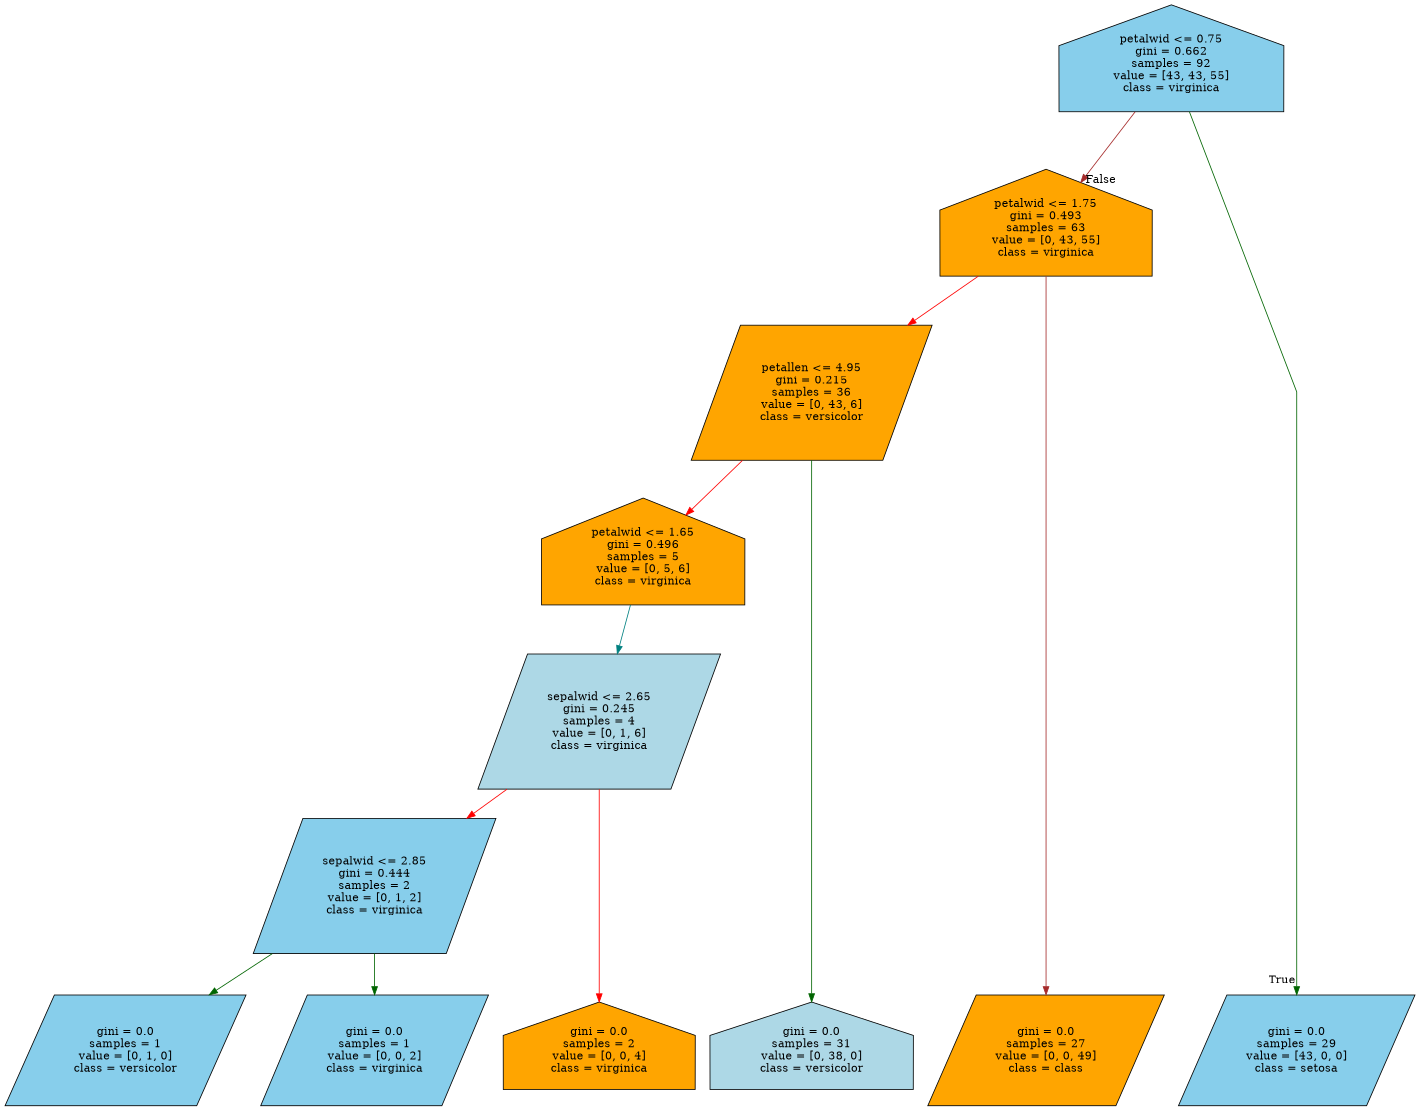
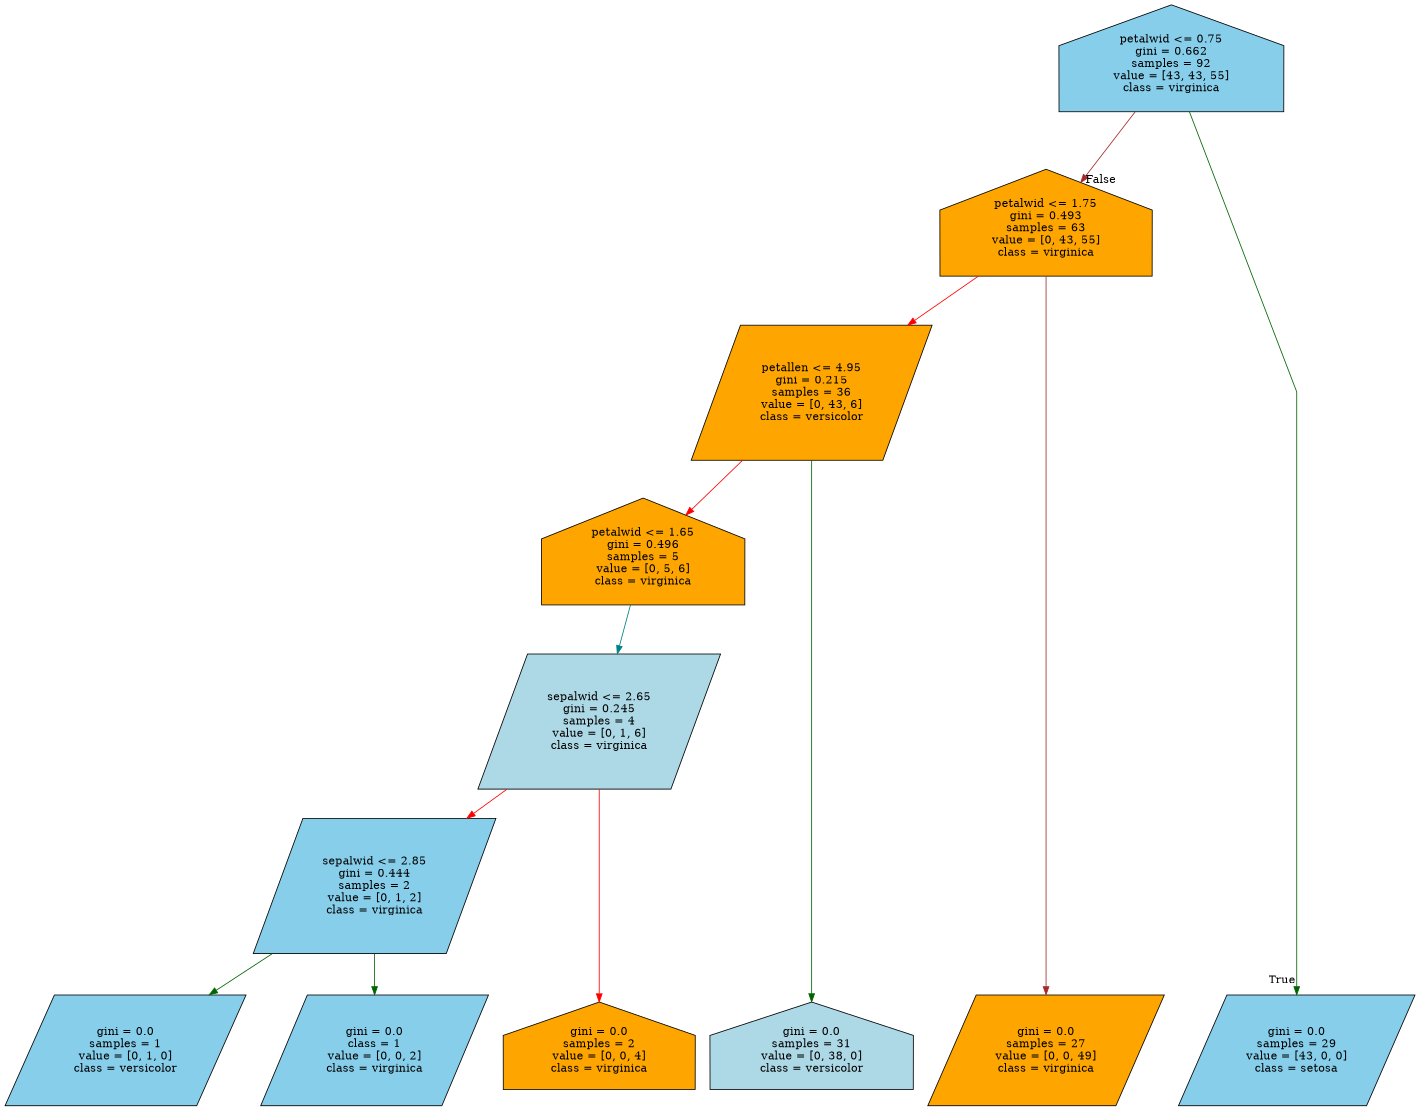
(375, 1050) -> (375, 1050)
(1046, 1050) -> (1046, 1050)
